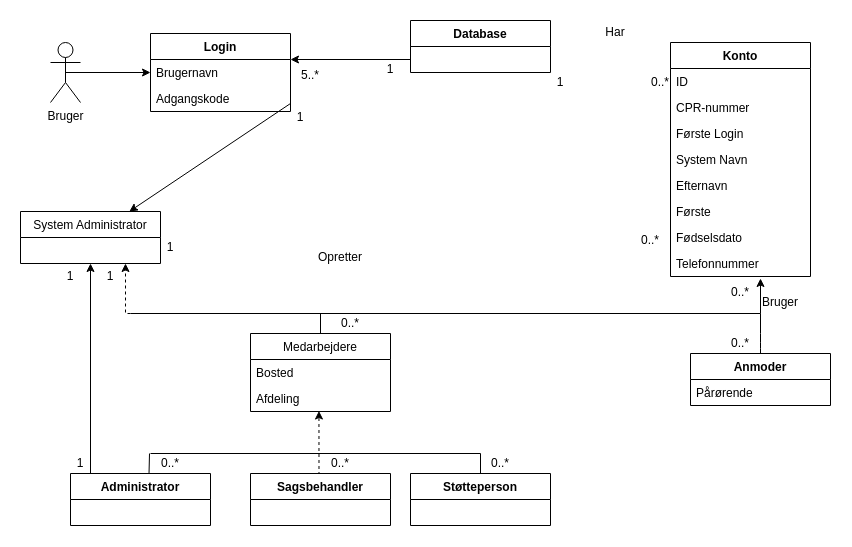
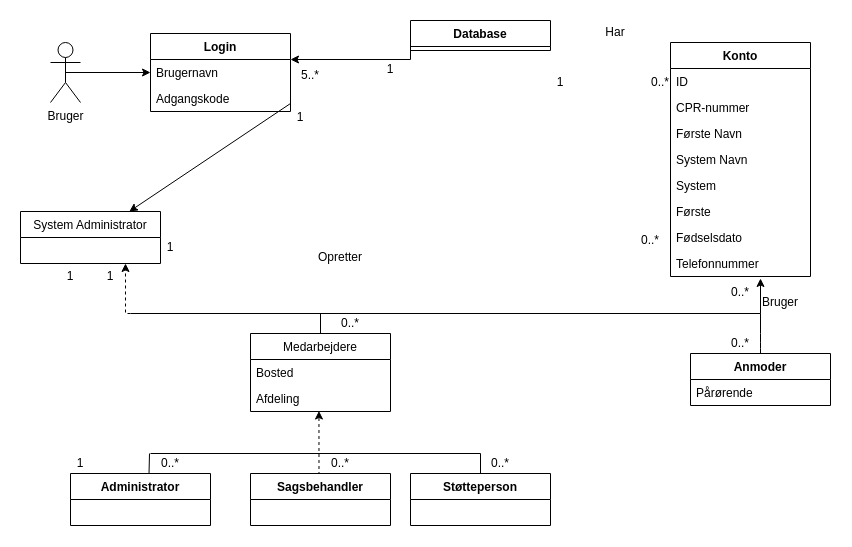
(481, 47) -> (481, 36)
(713, 134) -> (711, 134)
(706, 186) -> (696, 186)
(91, 371) -> none
